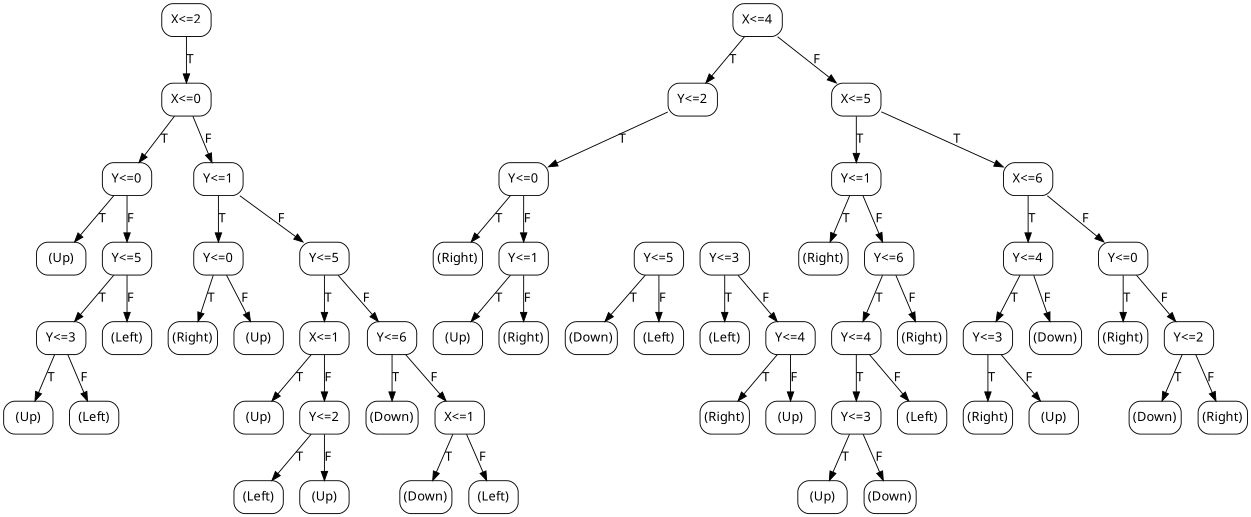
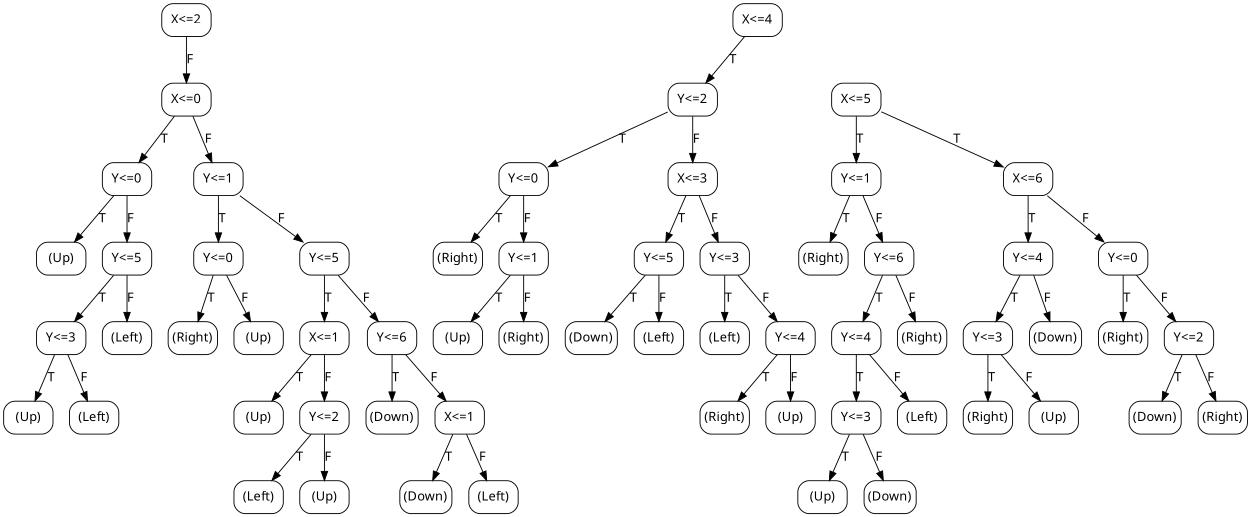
(803, 57) -> none
(190, 60) -> (190, 60)
none -> (693, 179)
